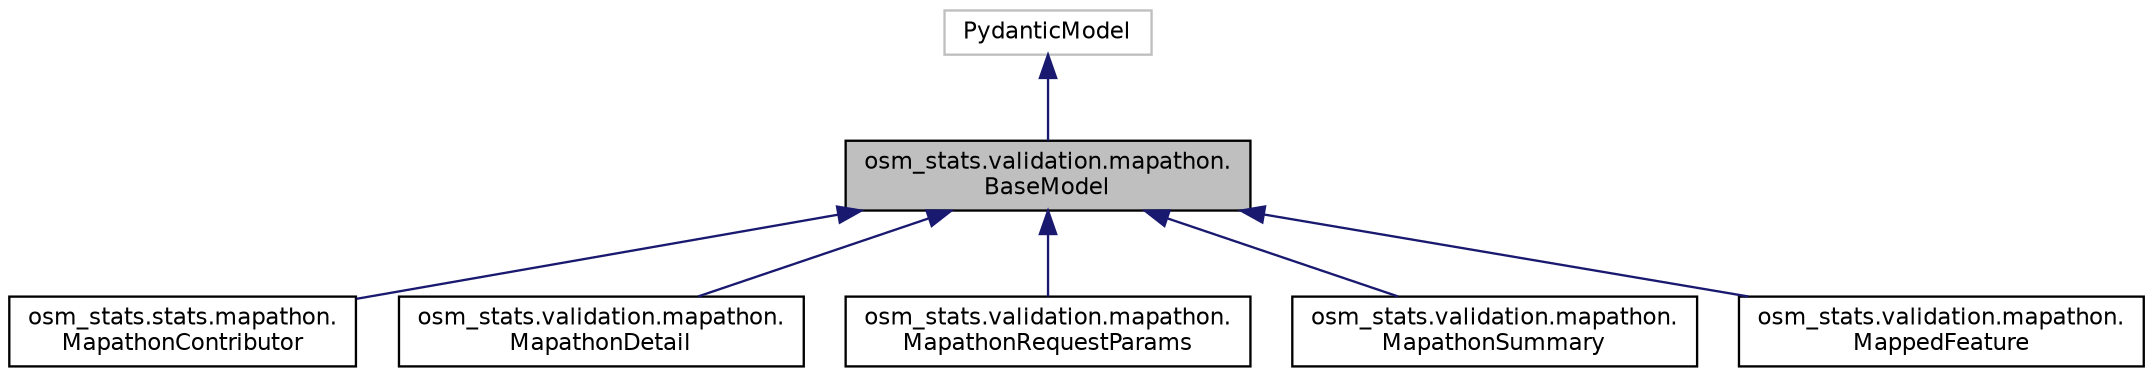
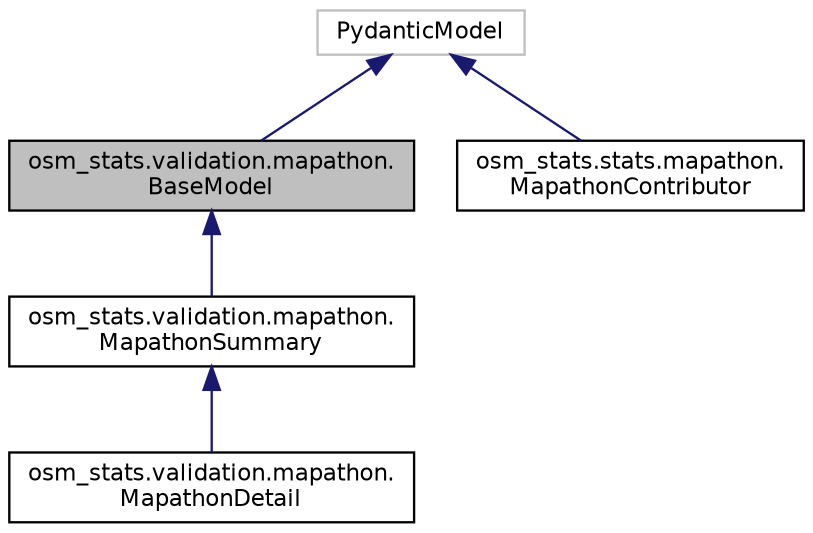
(597, 257) -> (526, 104)
(813, 257) -> (212, 421)
(1048, 332) -> none
(1941, 332) -> none
